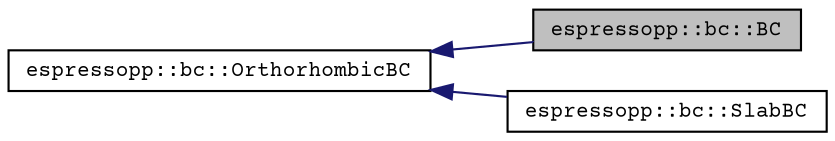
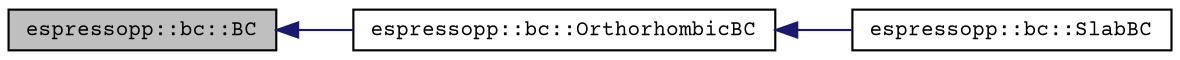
(493, 46) -> (326, 30)
